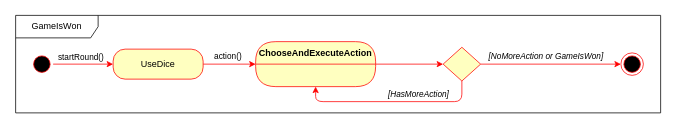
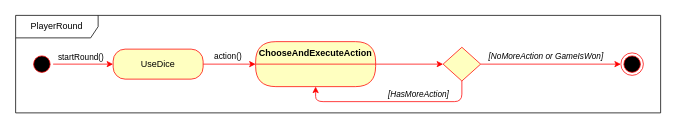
(57, 27) -> (57, 27)
